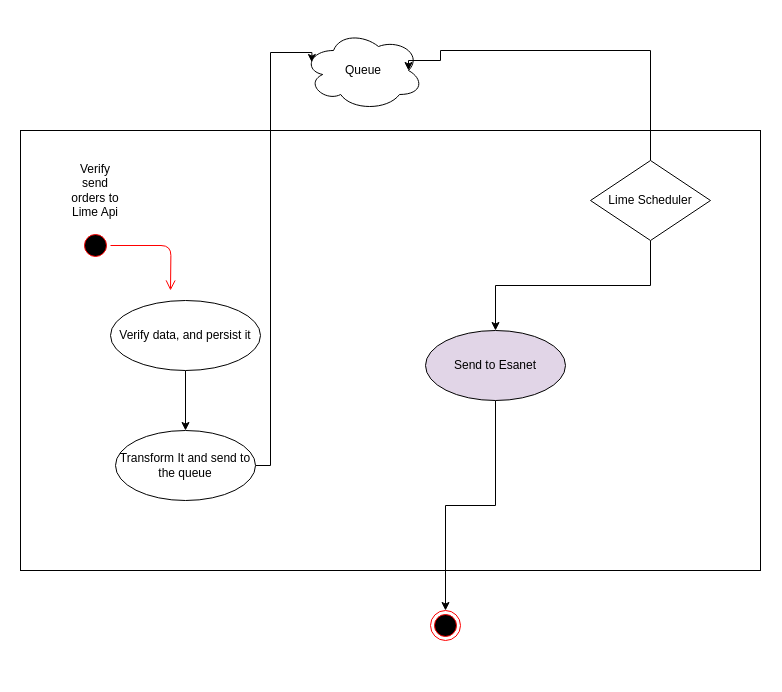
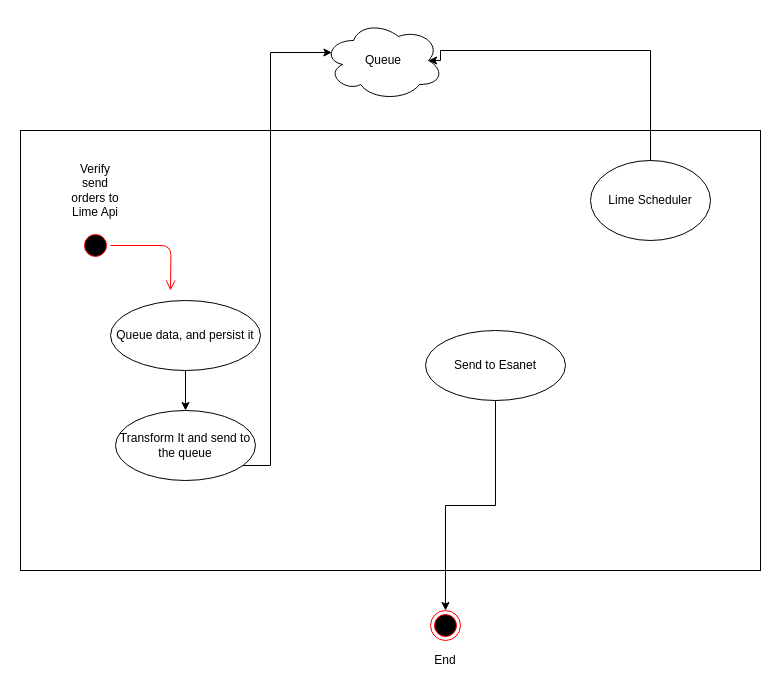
(364, 71) -> (384, 61)
(651, 201) -> (651, 201)
(577, 286) -> none
(186, 336) -> (186, 336)
(496, 366) -> (496, 366)
(186, 466) -> (186, 446)
none -> (446, 661)
